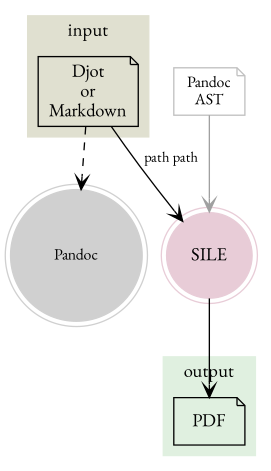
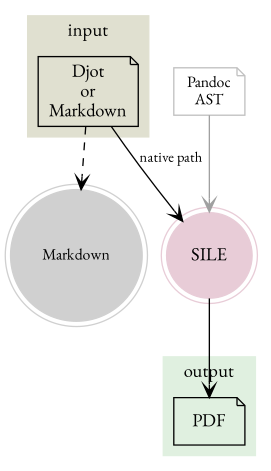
(172, 158) -> (172, 158)
(76, 255) -> (76, 255)
